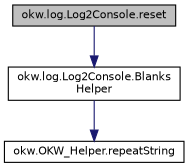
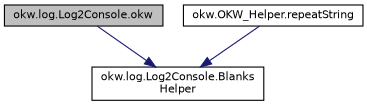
(94, 16) -> (84, 16)
(94, 115) -> (235, 43)
